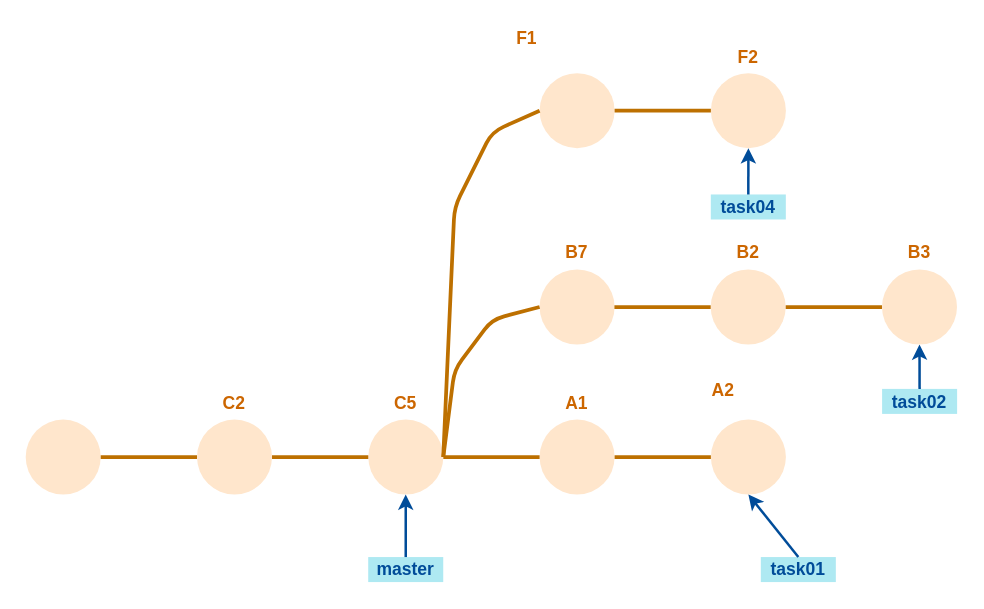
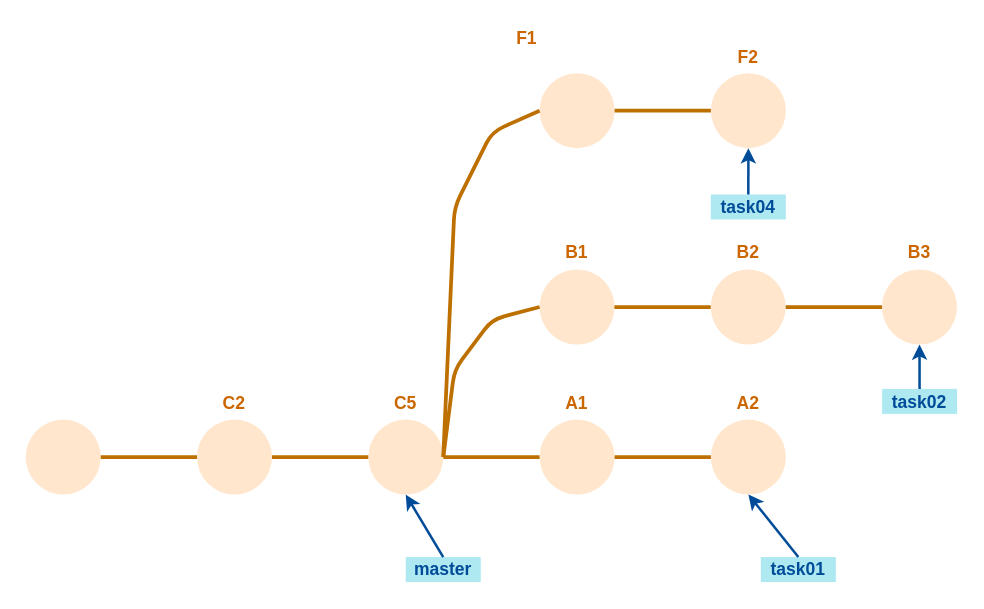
(577, 252) -> (577, 252)
(723, 391) -> (748, 403)
(406, 569) -> (443, 569)
